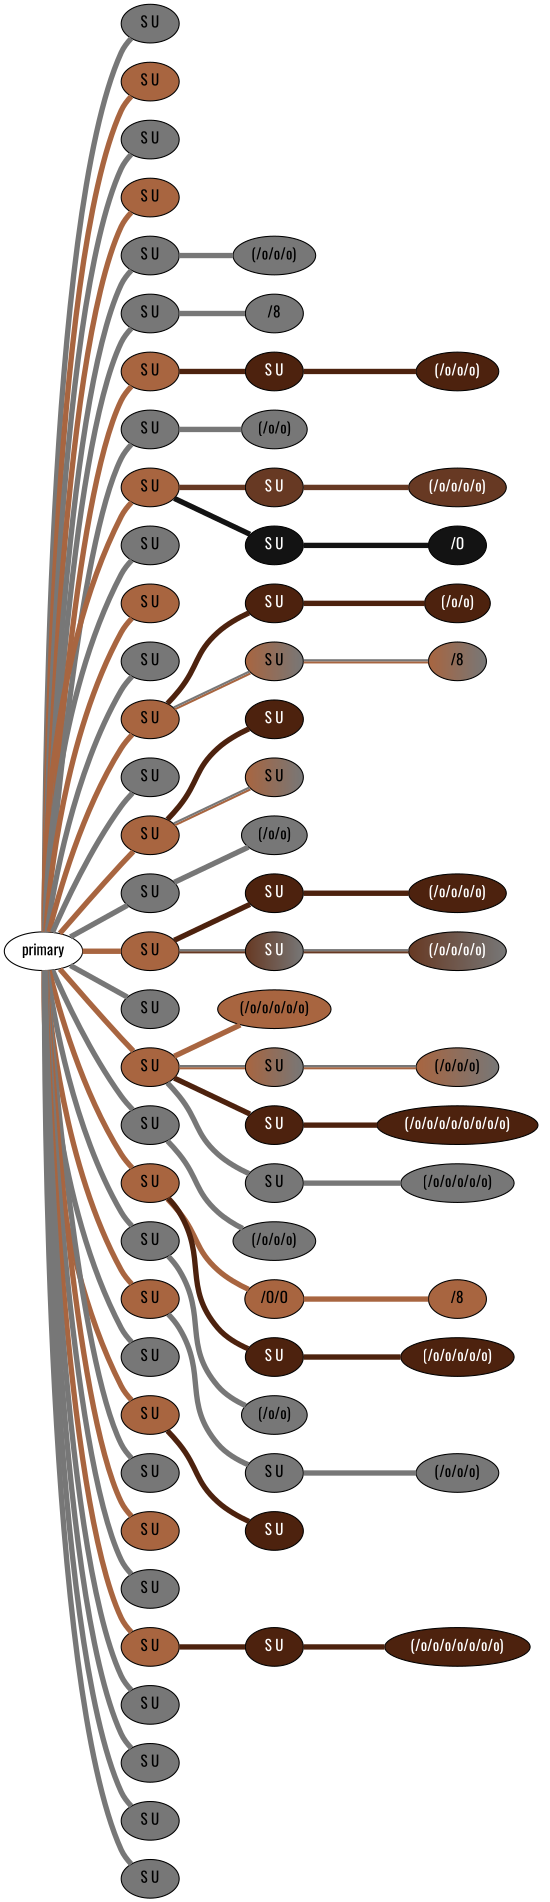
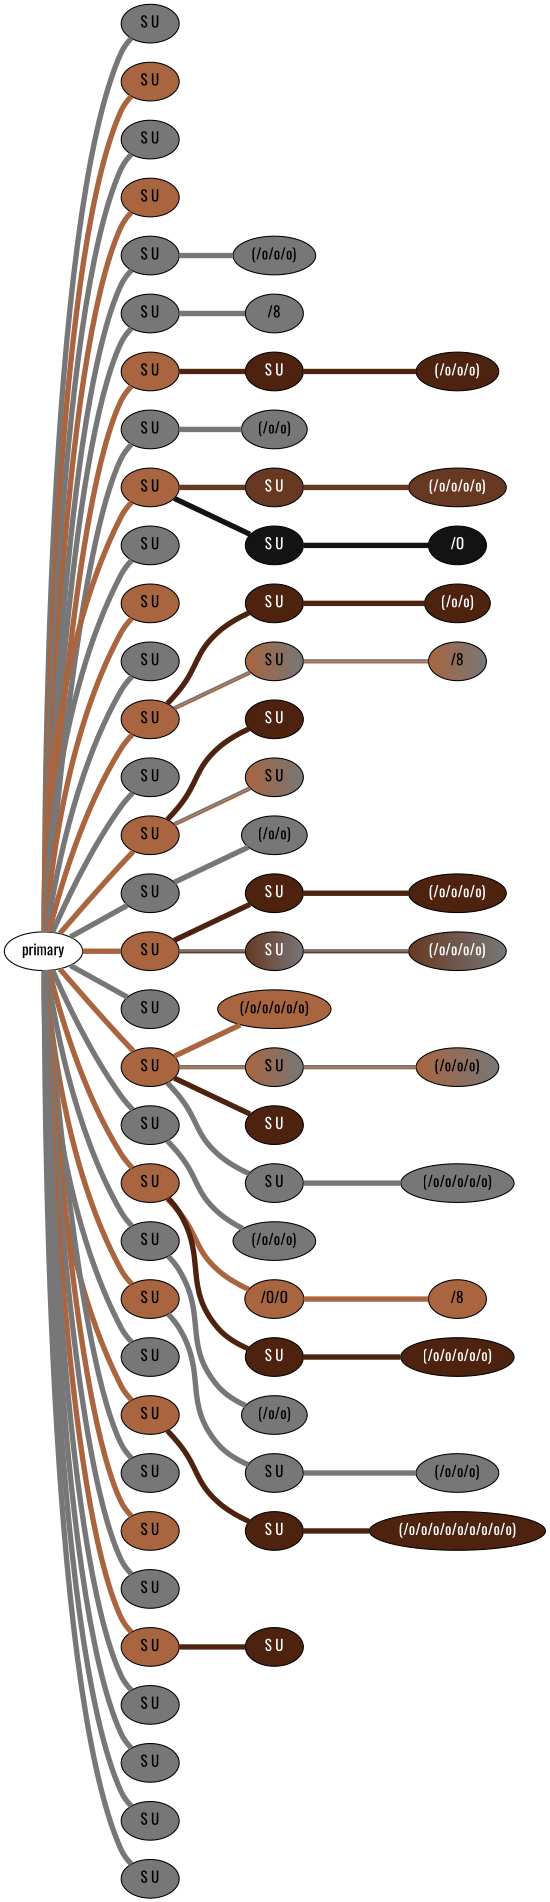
(457, 1125) -> none
none -> (457, 1531)
(457, 1647) -> none
